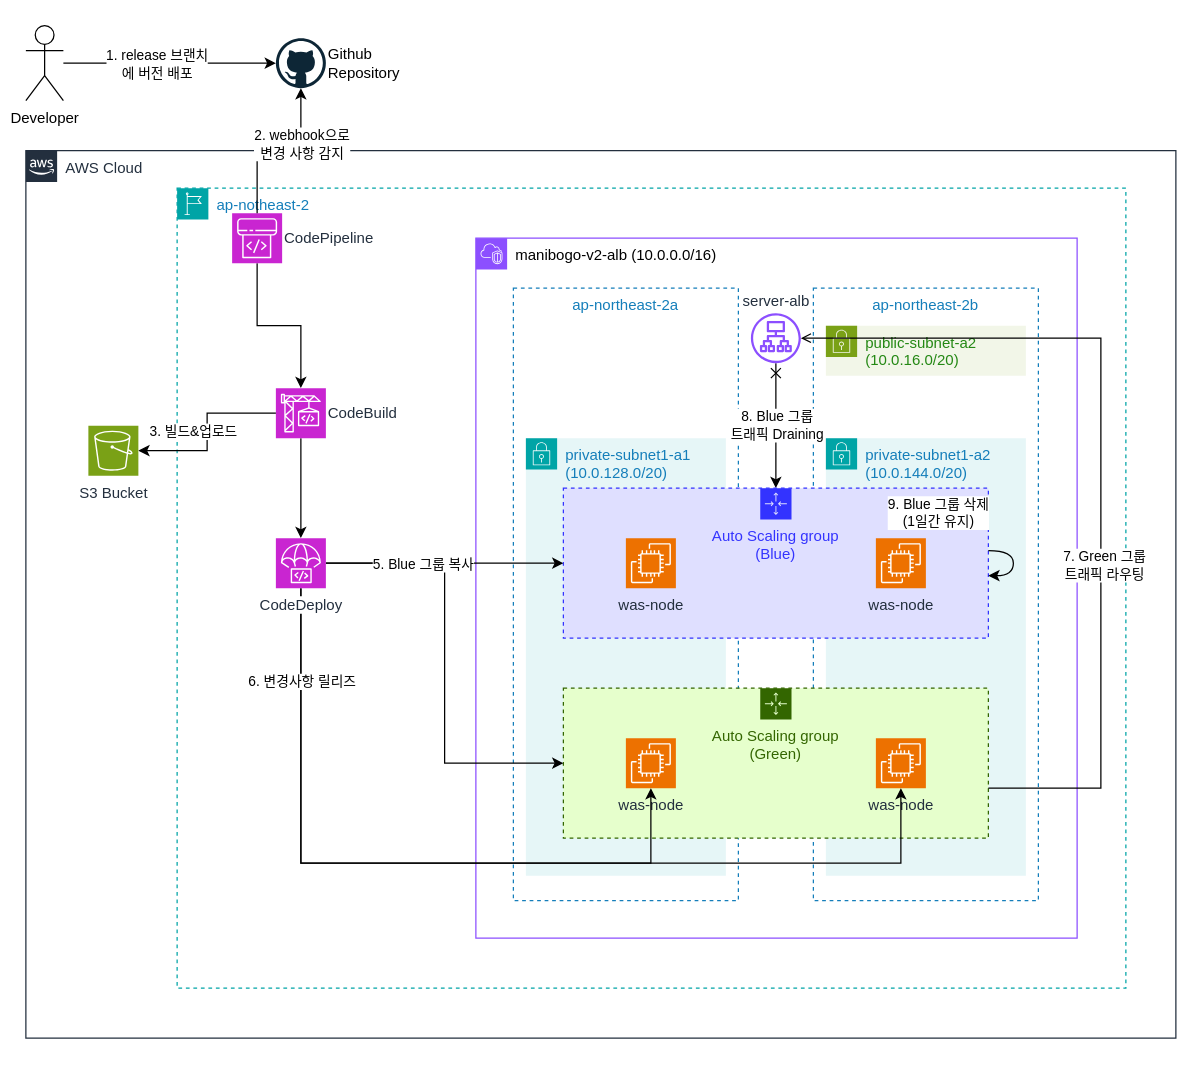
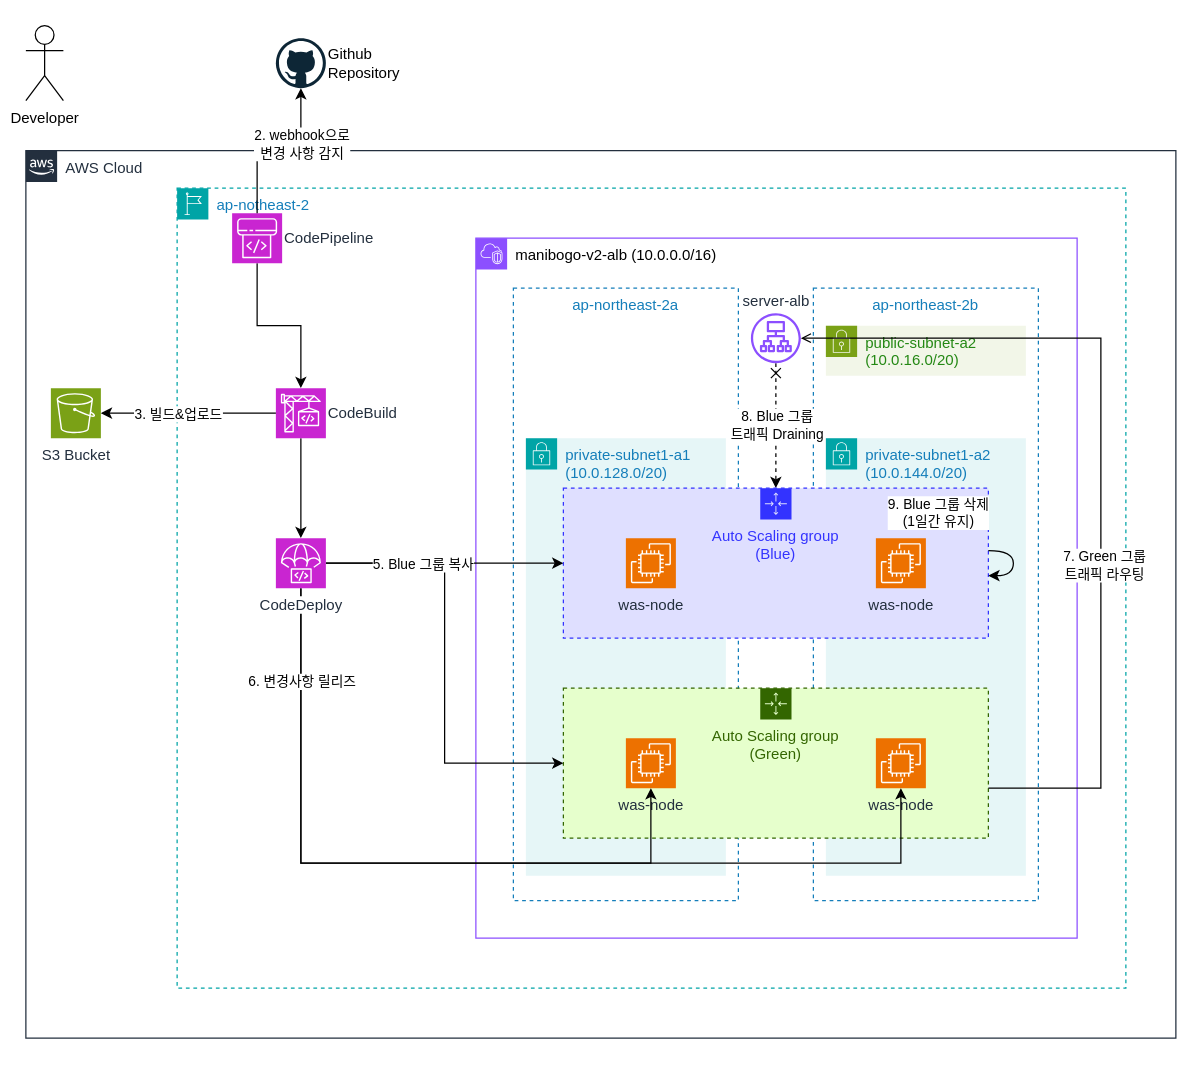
(236, 63) -> none
(776, 387) -> (776, 387)
(113, 451) -> (76, 413)
